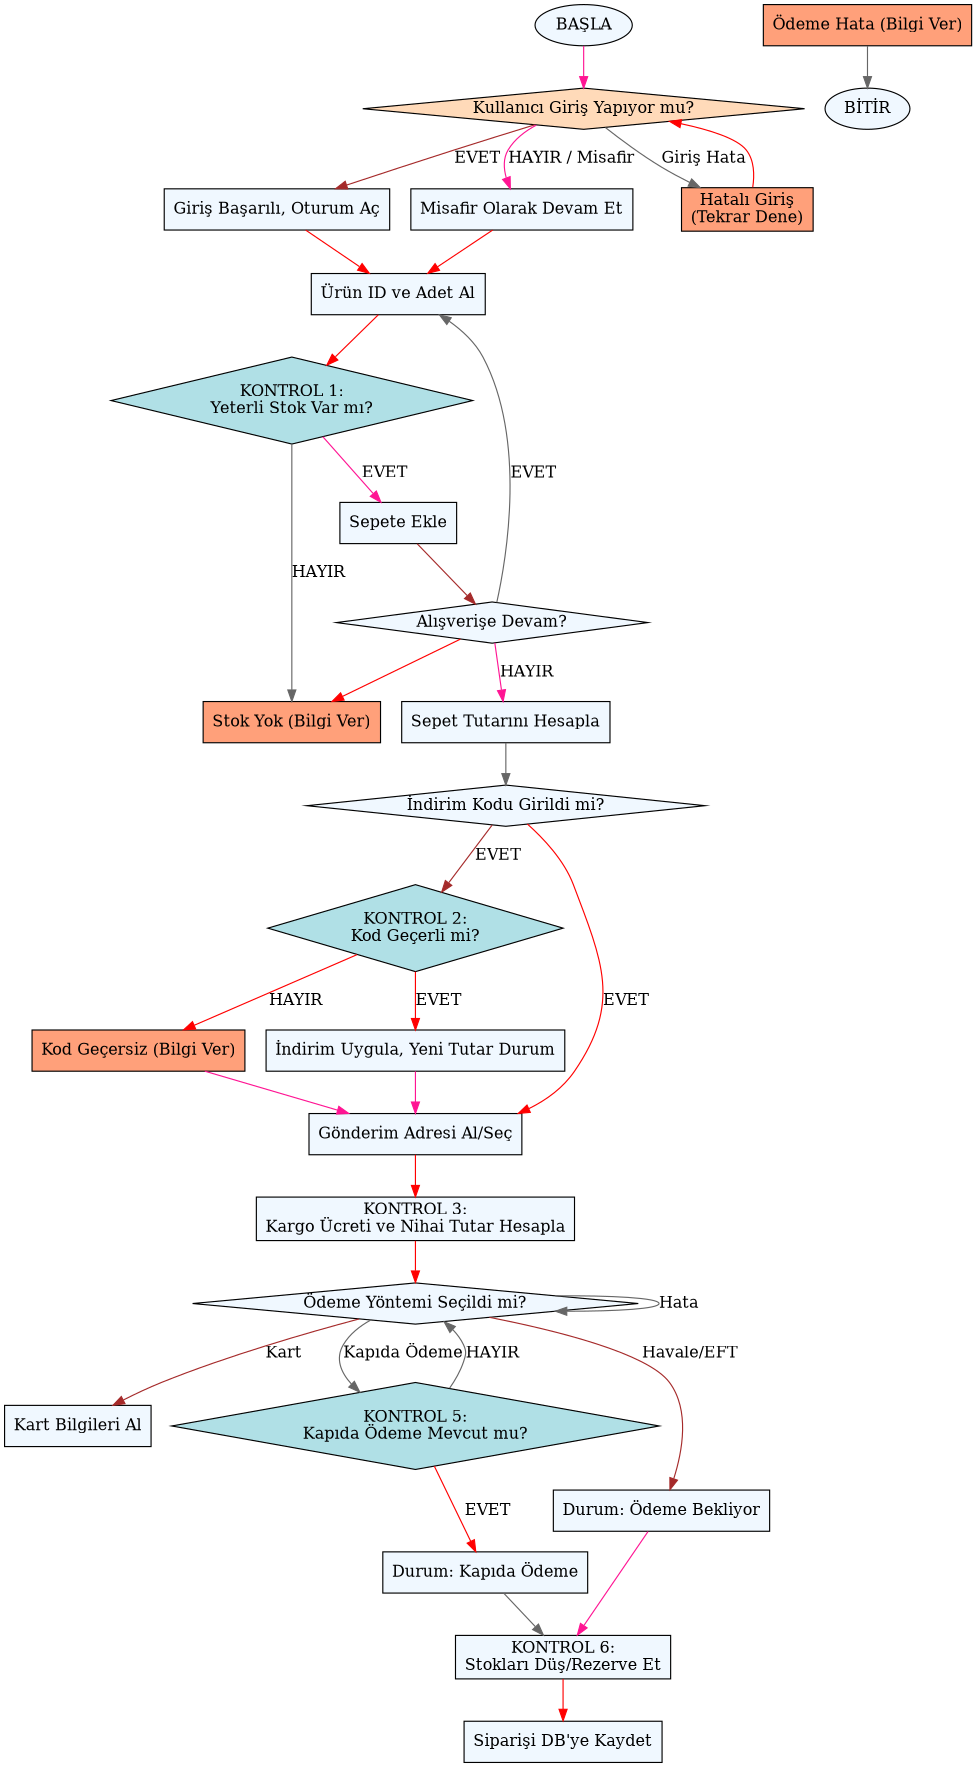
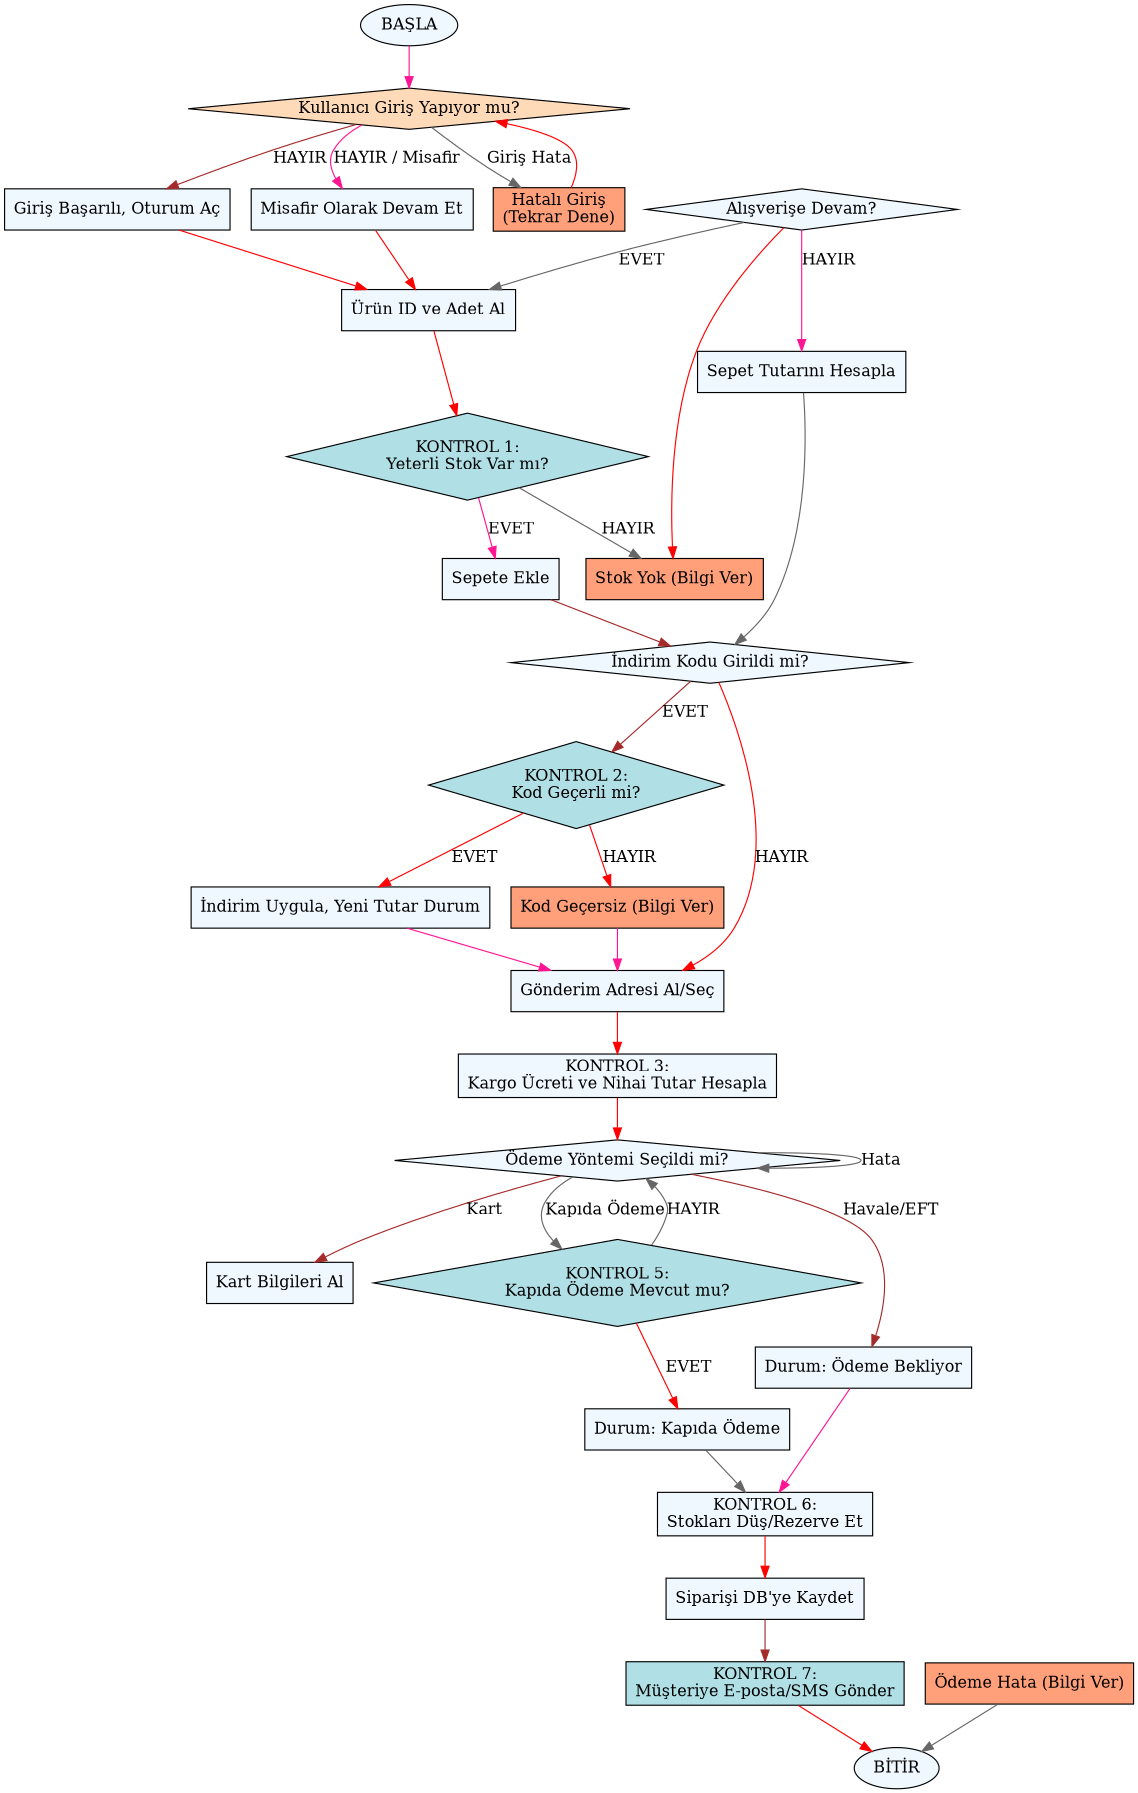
(477, 159) -> (300, 159)
(442, 570) -> (605, 621)
(626, 1001) -> (782, 858)
none -> (765, 1683)
